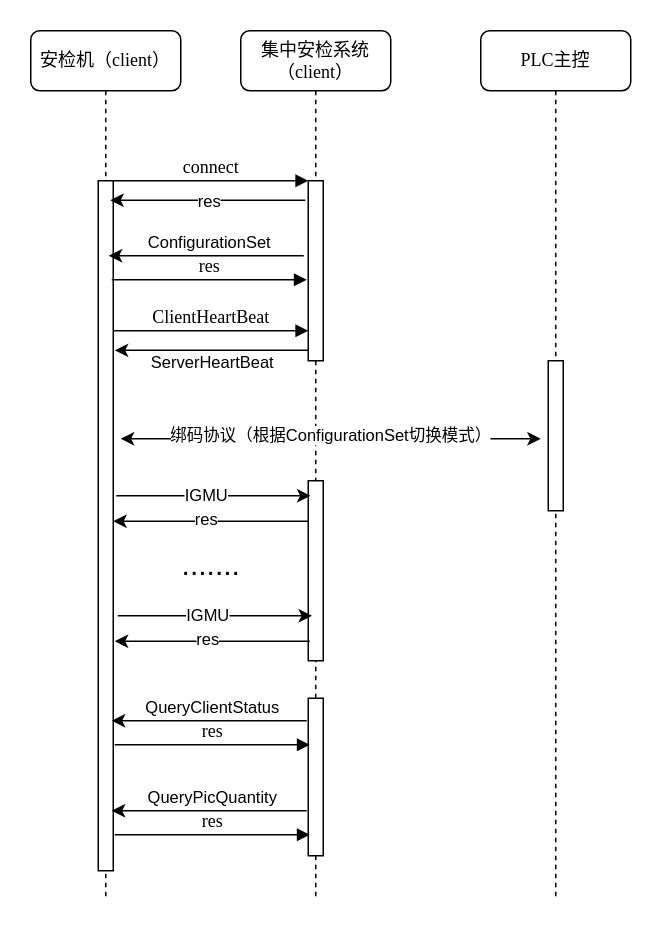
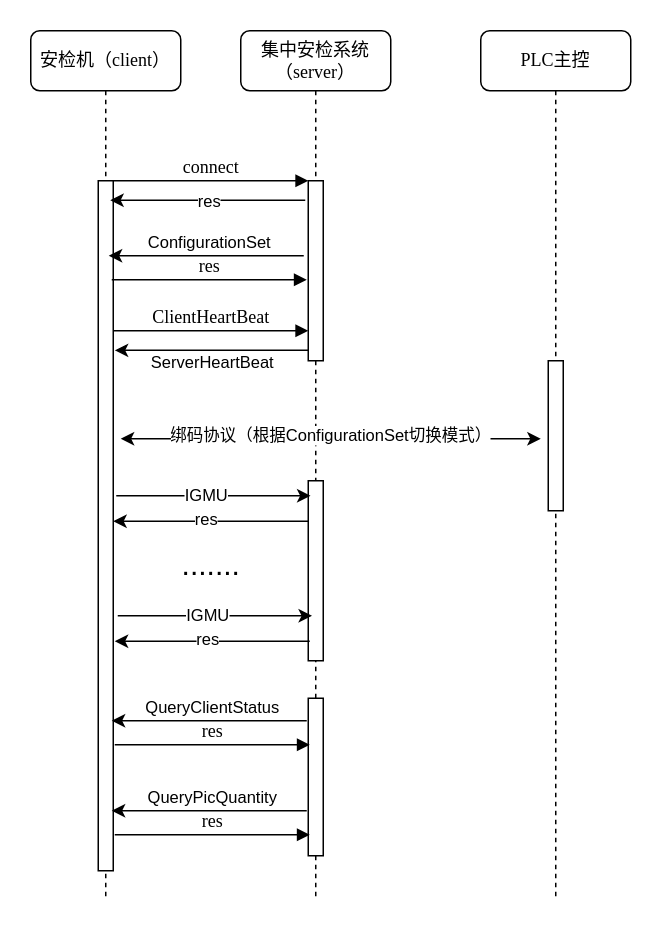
(316, 61) -> (316, 61)
